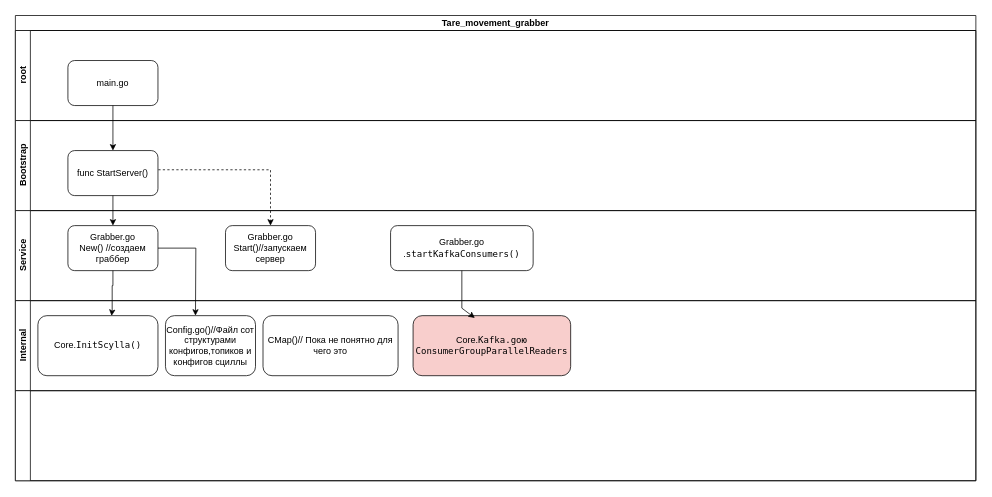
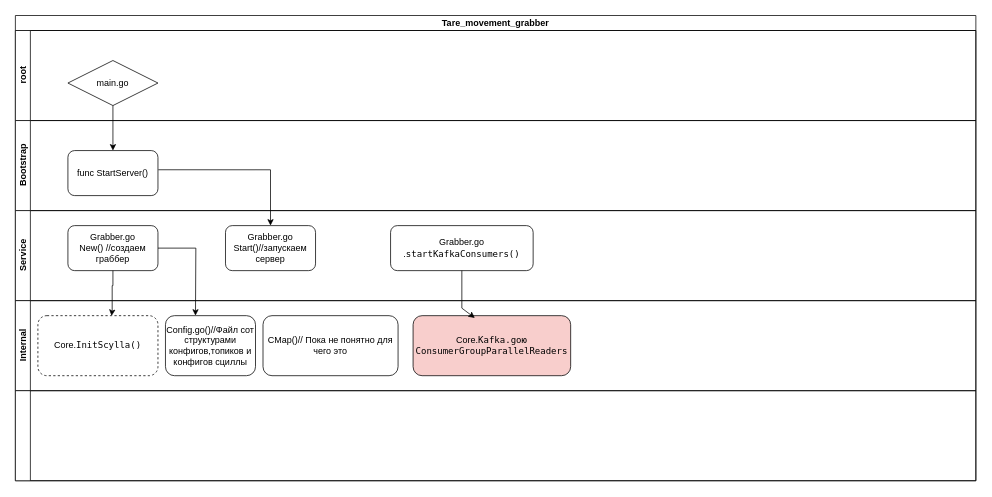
(113, 83) -> (113, 83)
(240, 170) -> (240, 170)
(113, 219) -> none
(98, 345) -> (98, 345)
